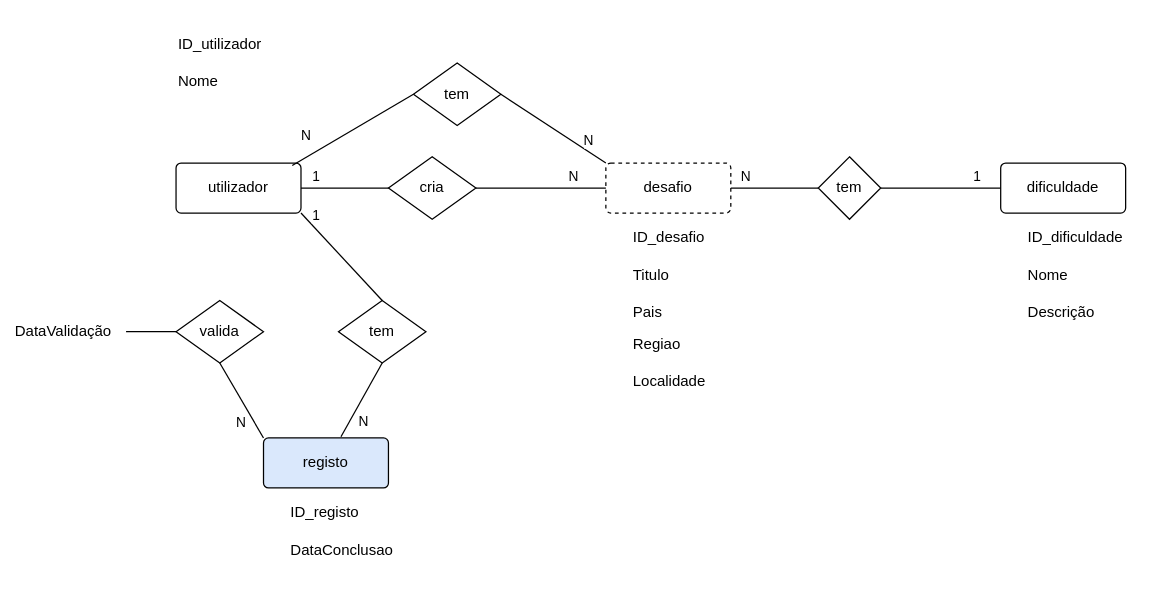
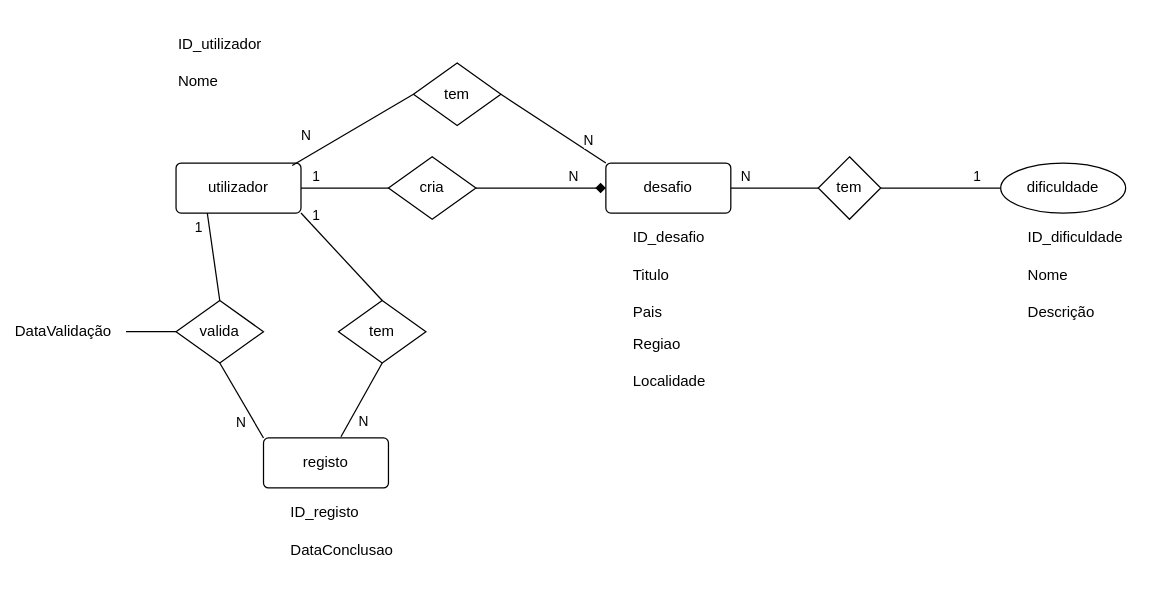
(600, 188) -> (595, 188)
(668, 188) -> (668, 188)
(1063, 188) -> (1063, 188)
none -> (213, 257)
(326, 463) -> (326, 463)
